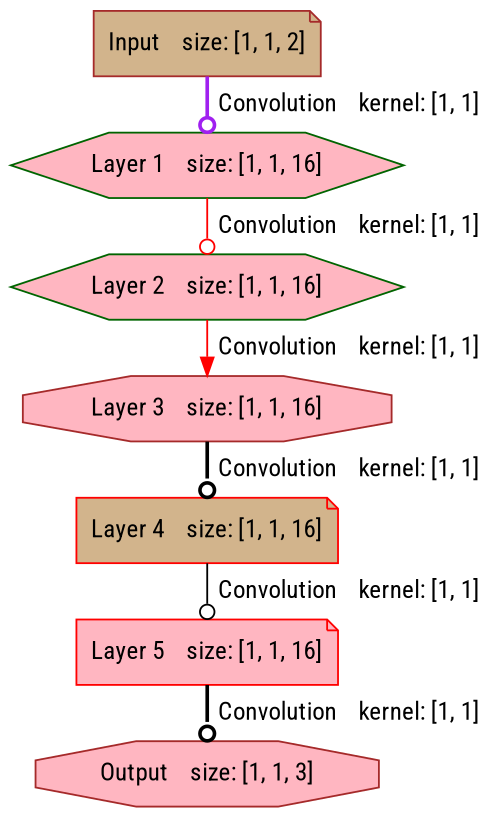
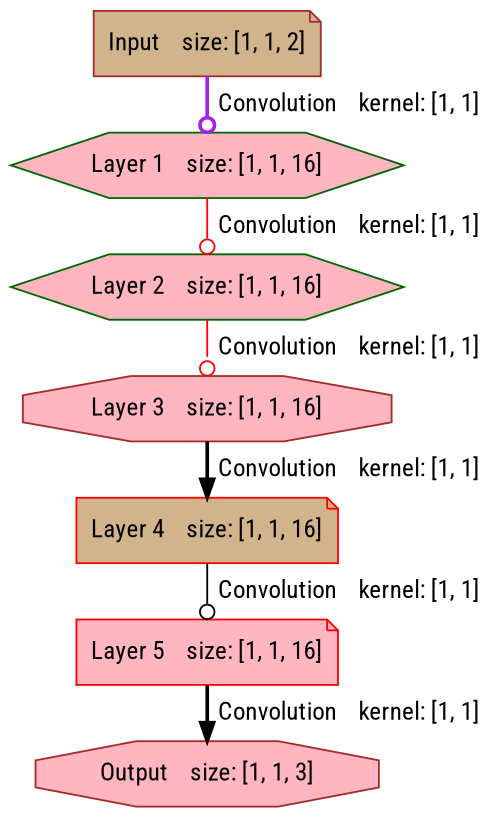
(207, 338) -> (207, 338)
(207, 460) -> (207, 460)
(207, 703) -> (207, 703)
